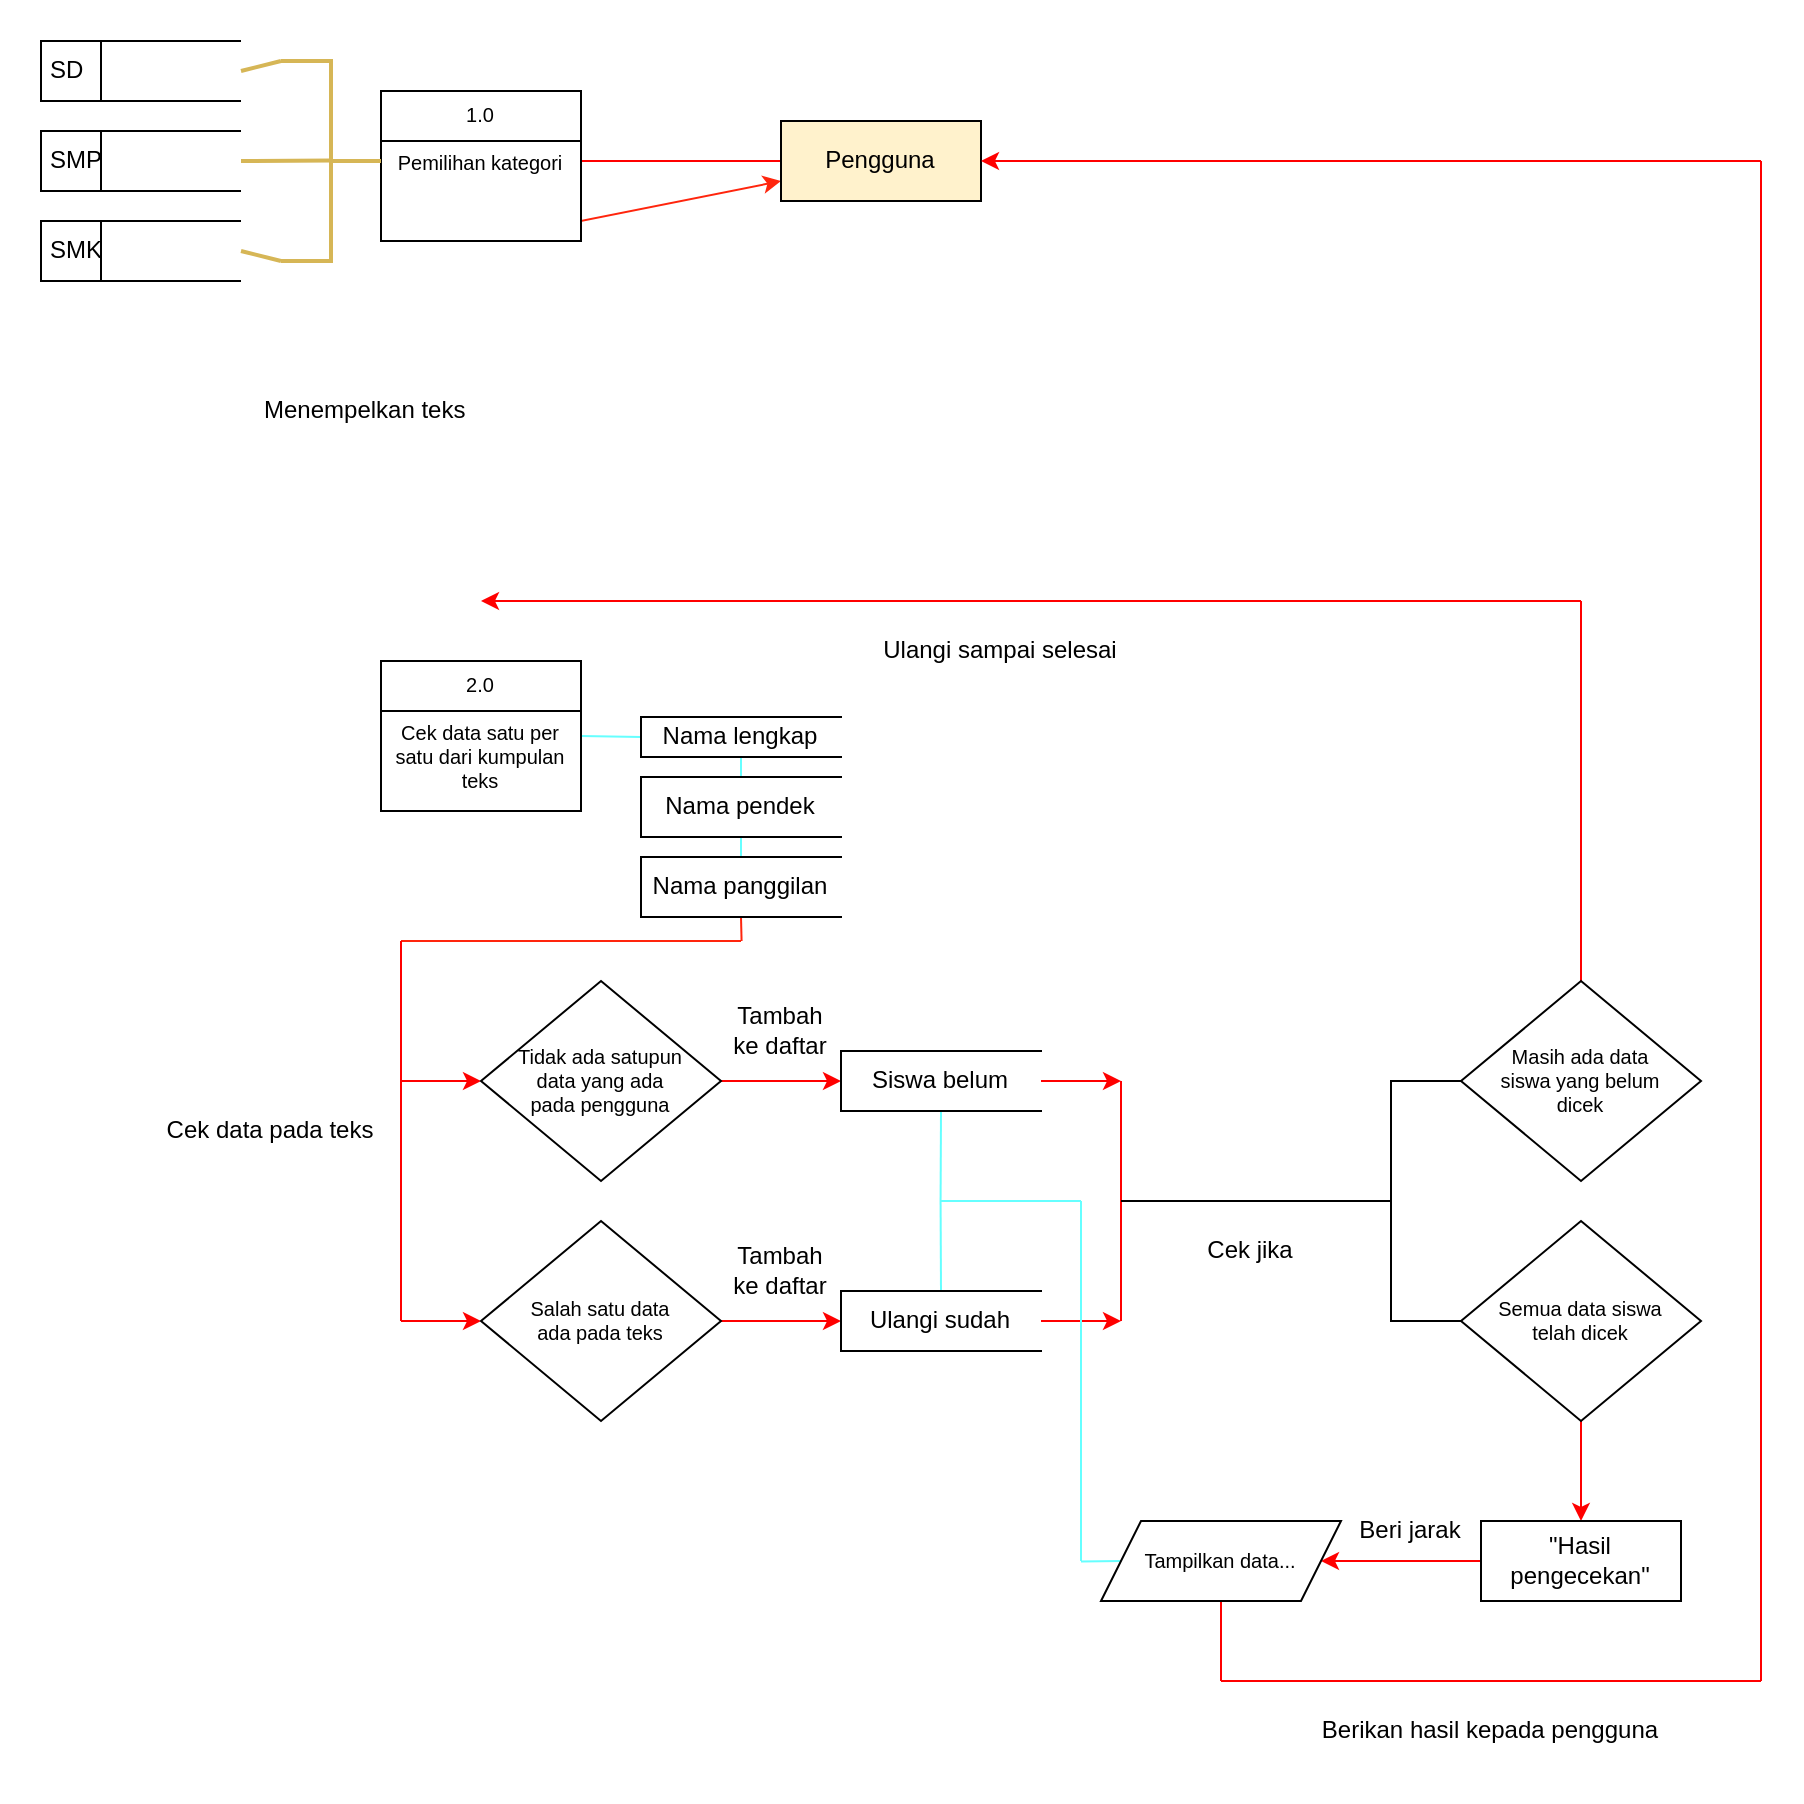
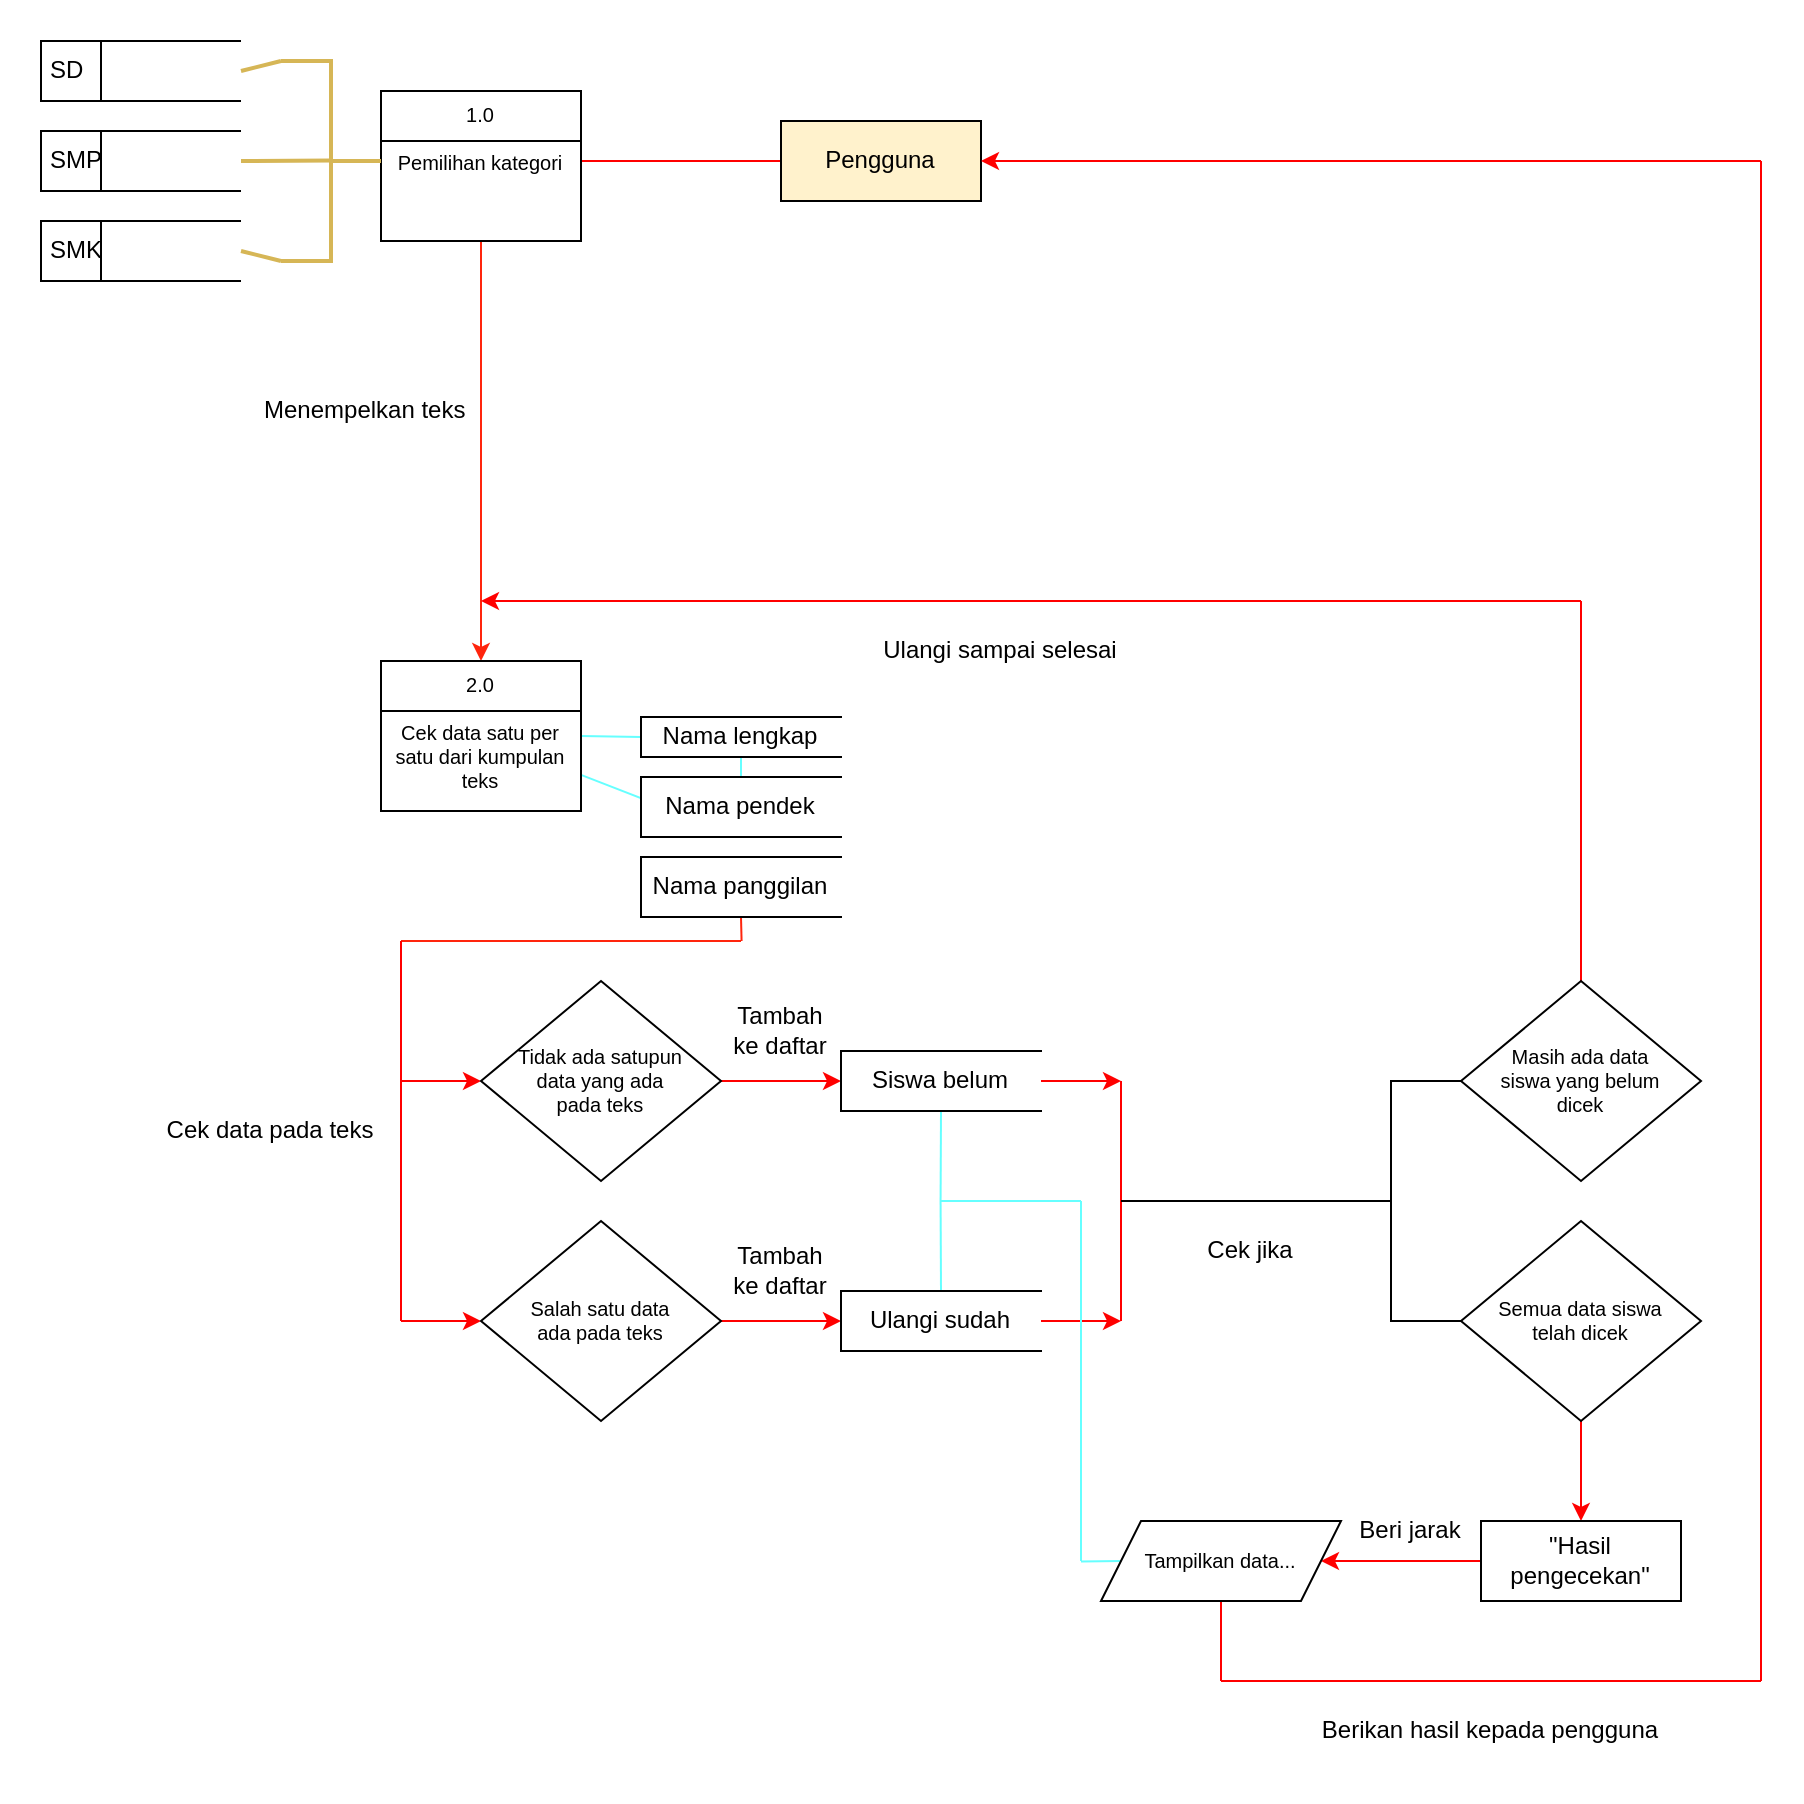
(674, 202) -> (481, 444)
(741, 847) -> (609, 786)
(601, 1081) -> (601, 1081)
